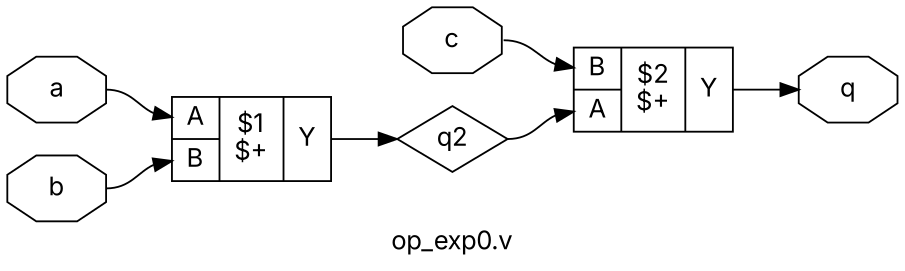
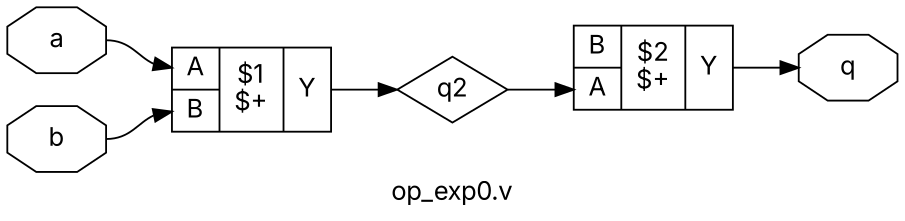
(452, 40) -> none
